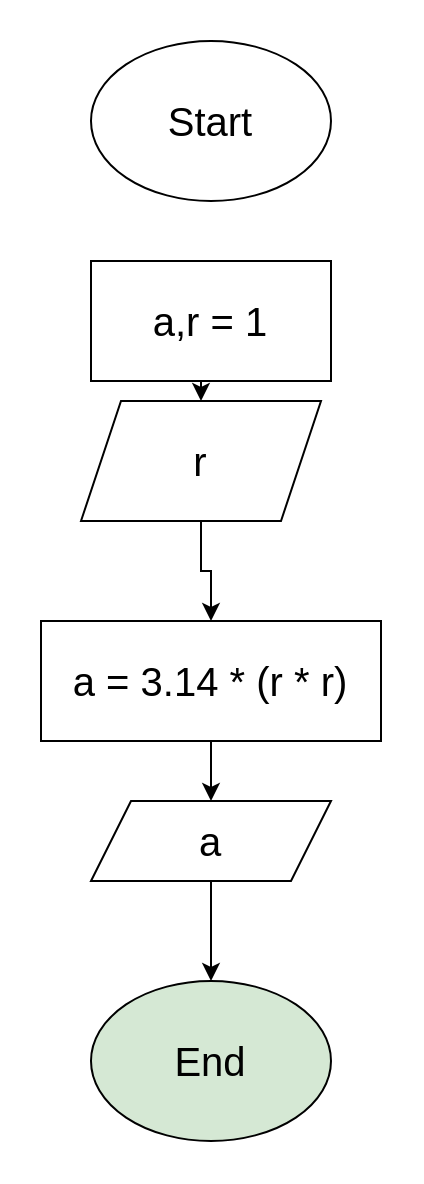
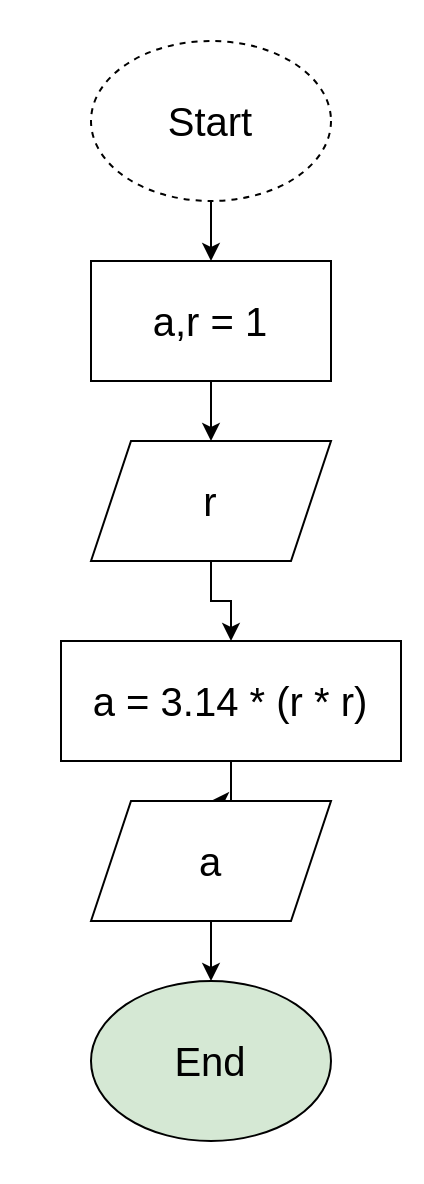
(211, 121) -> (211, 121)
none -> (211, 224)
(201, 461) -> (211, 501)
(211, 681) -> (231, 701)
(211, 841) -> (211, 861)
